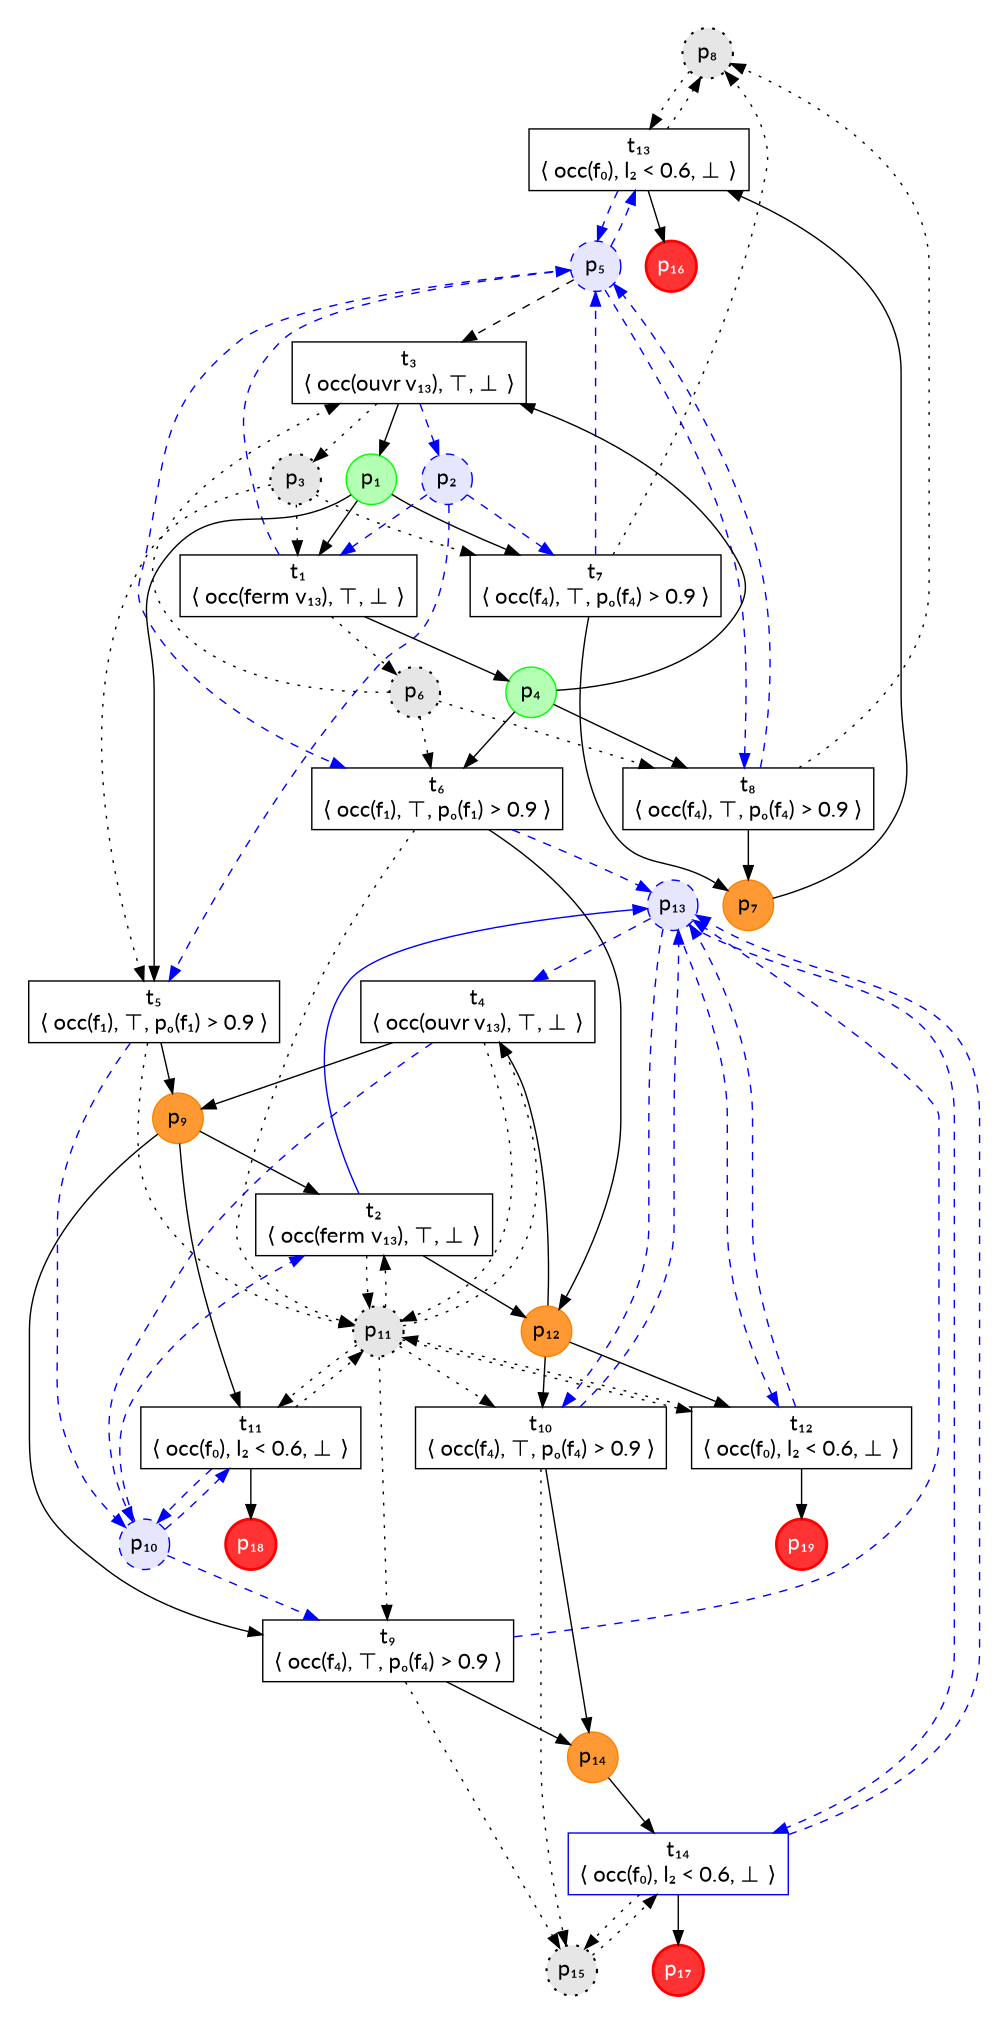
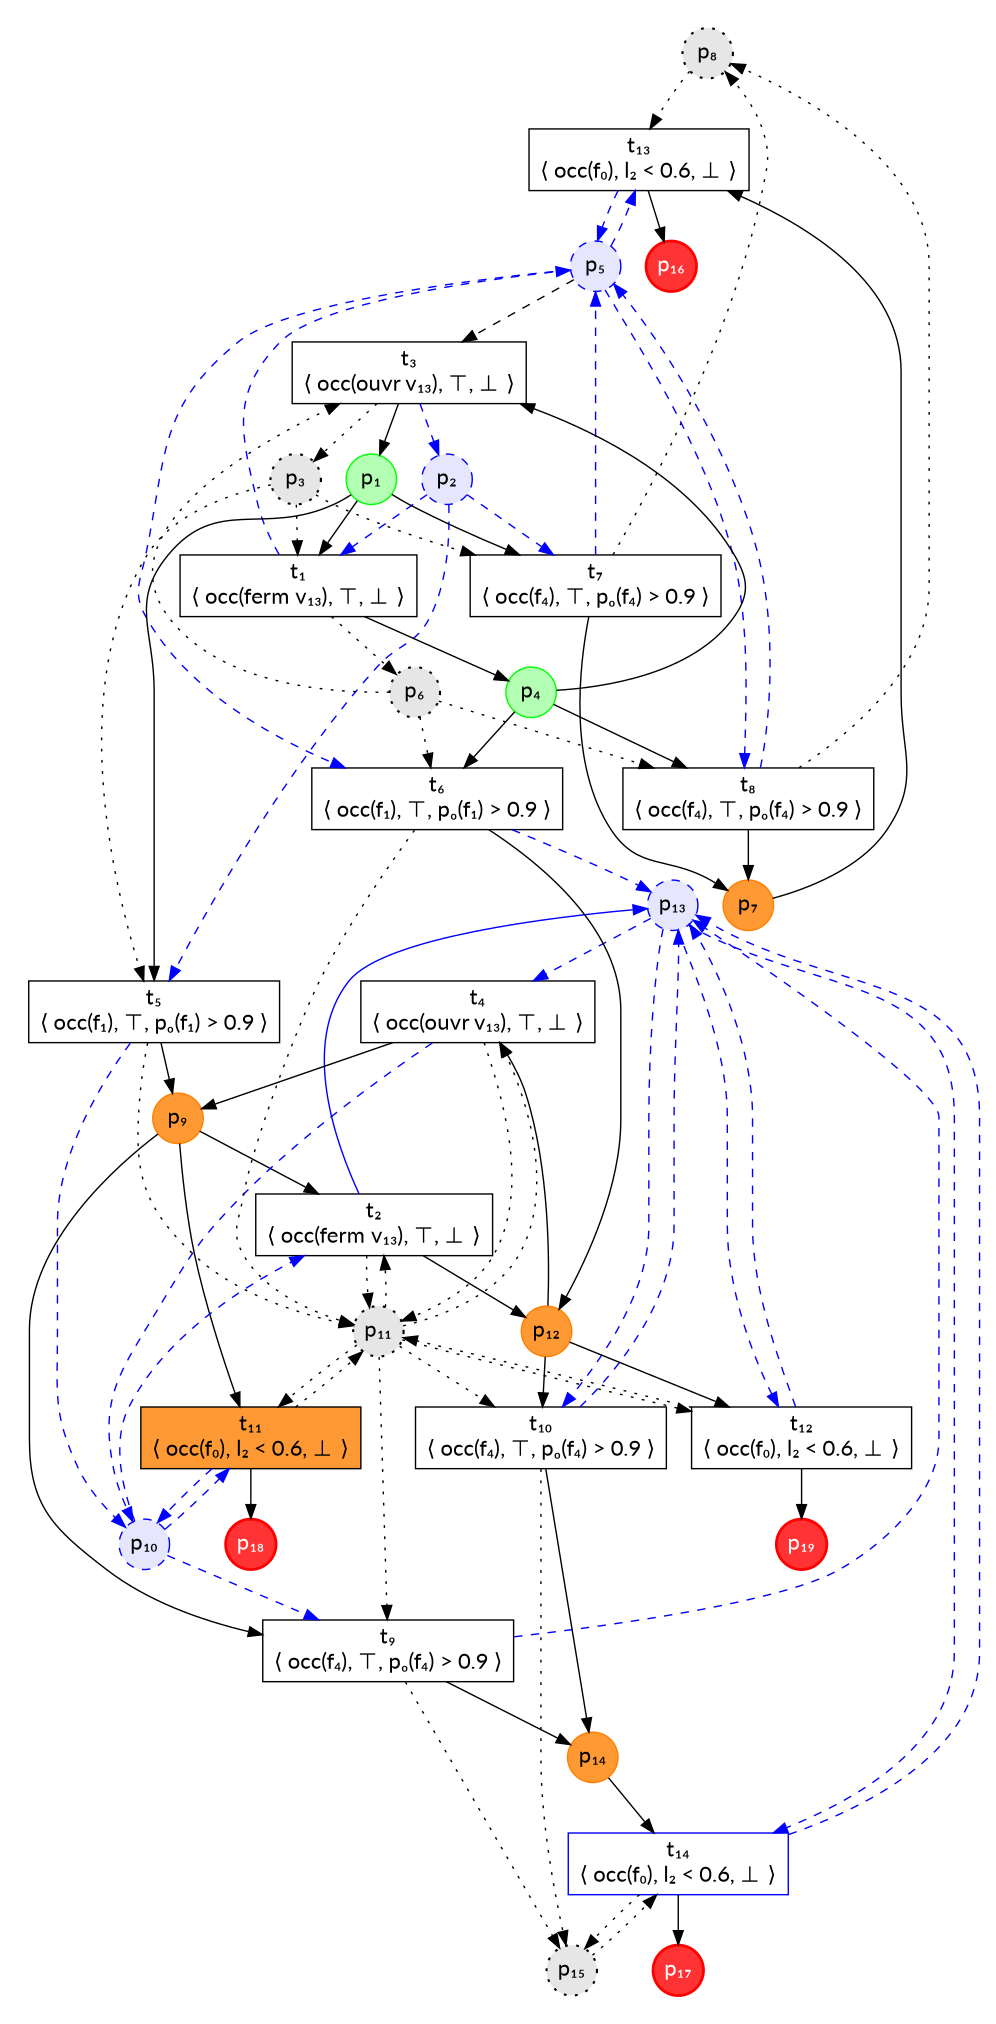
(681, 110) -> none
(251, 1438) -> (251, 1438)
